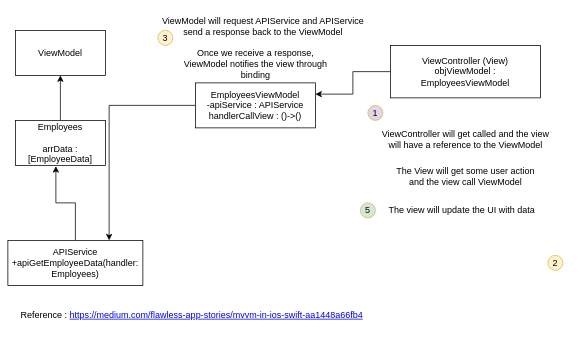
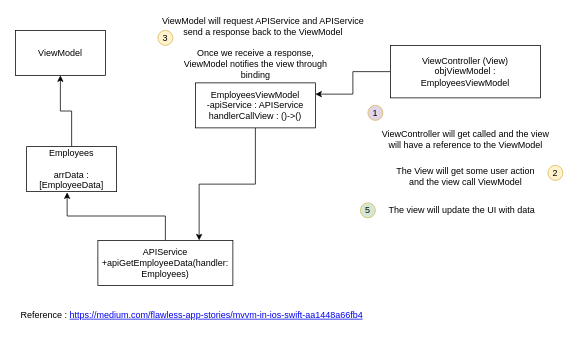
(60, 143) -> (72, 169)
(75, 263) -> (165, 263)
(555, 263) -> (555, 173)
